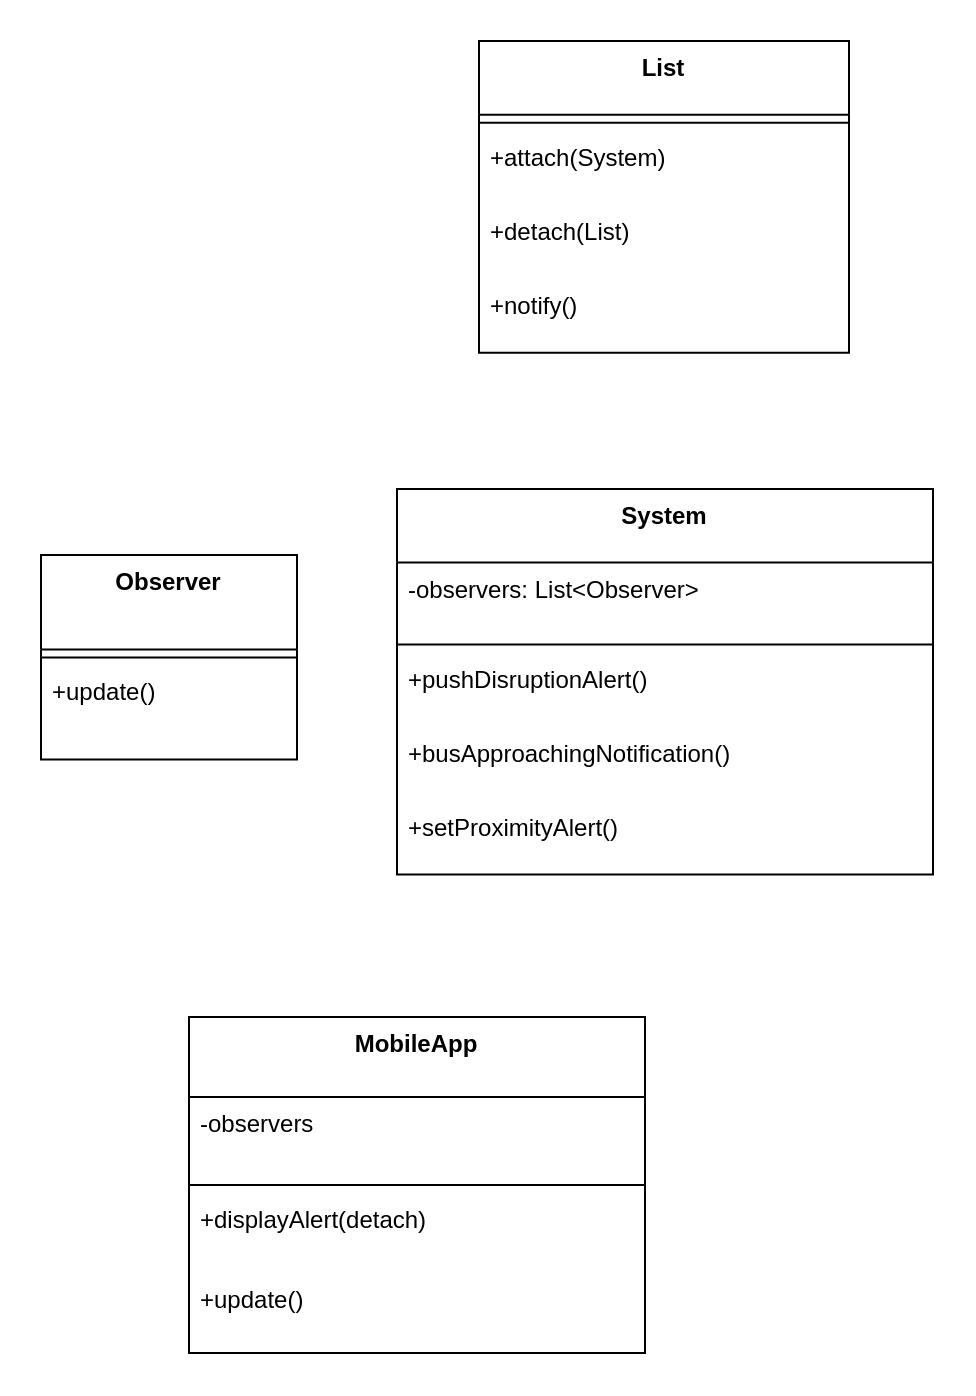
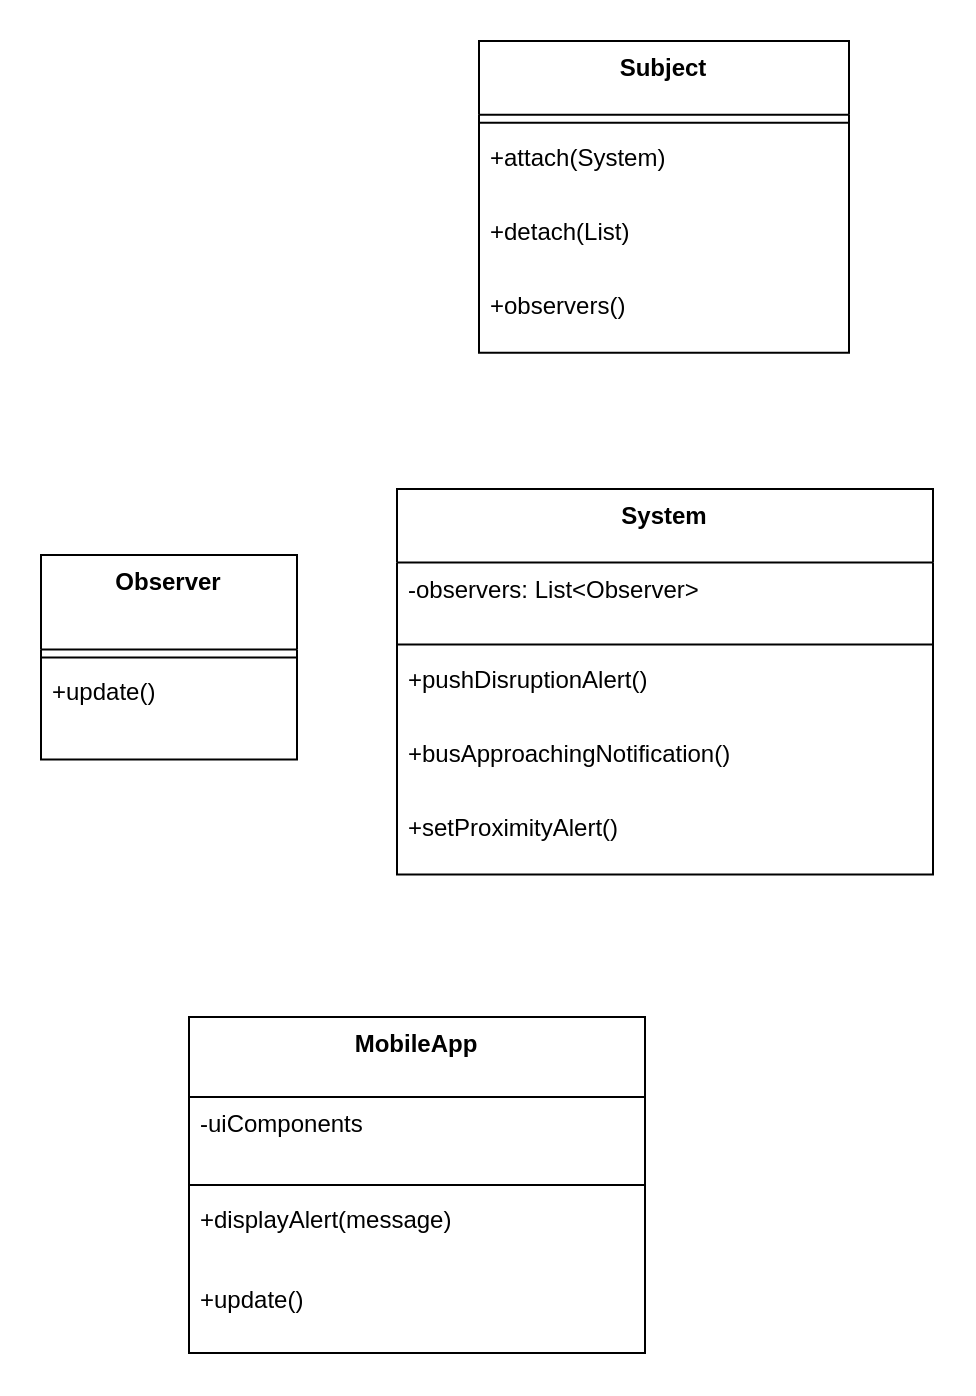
(663, 68) -> (663, 68)
(547, 306) -> (571, 306)
(267, 1124) -> (284, 1124)
(332, 1220) -> (338, 1220)
